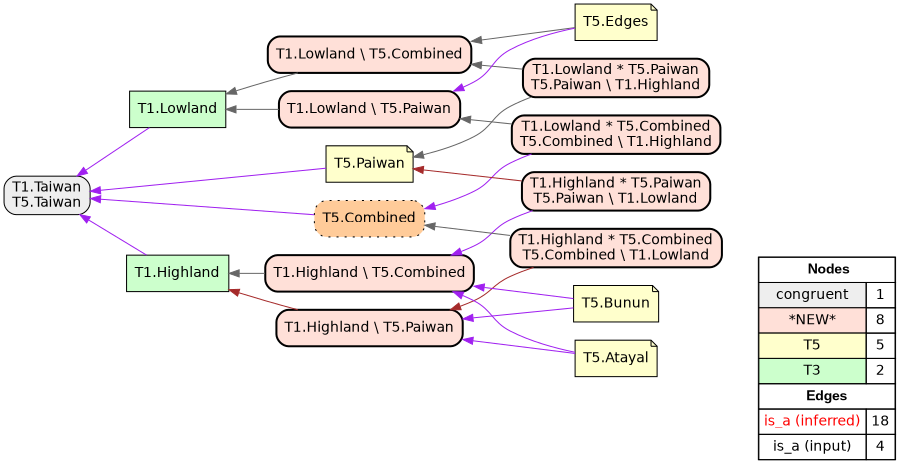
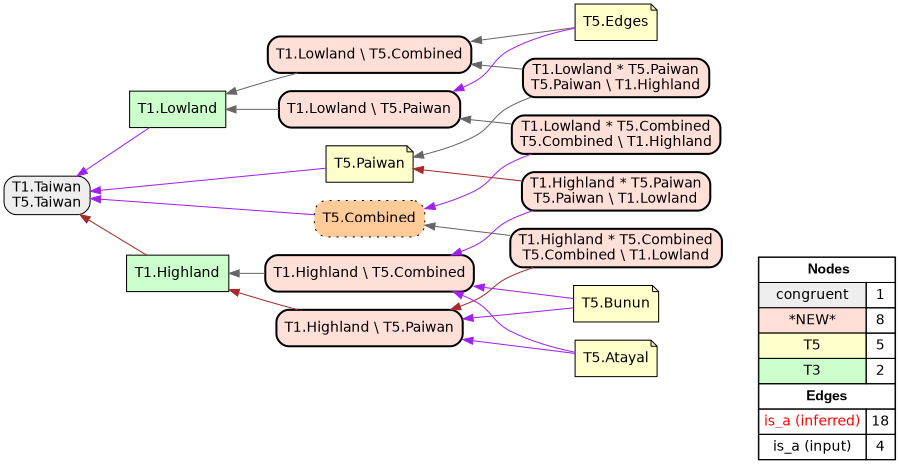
(118, 238) -> (118, 238)
